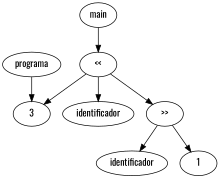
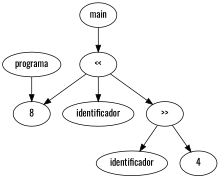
(32, 114) -> (32, 114)
(198, 163) -> (198, 163)
